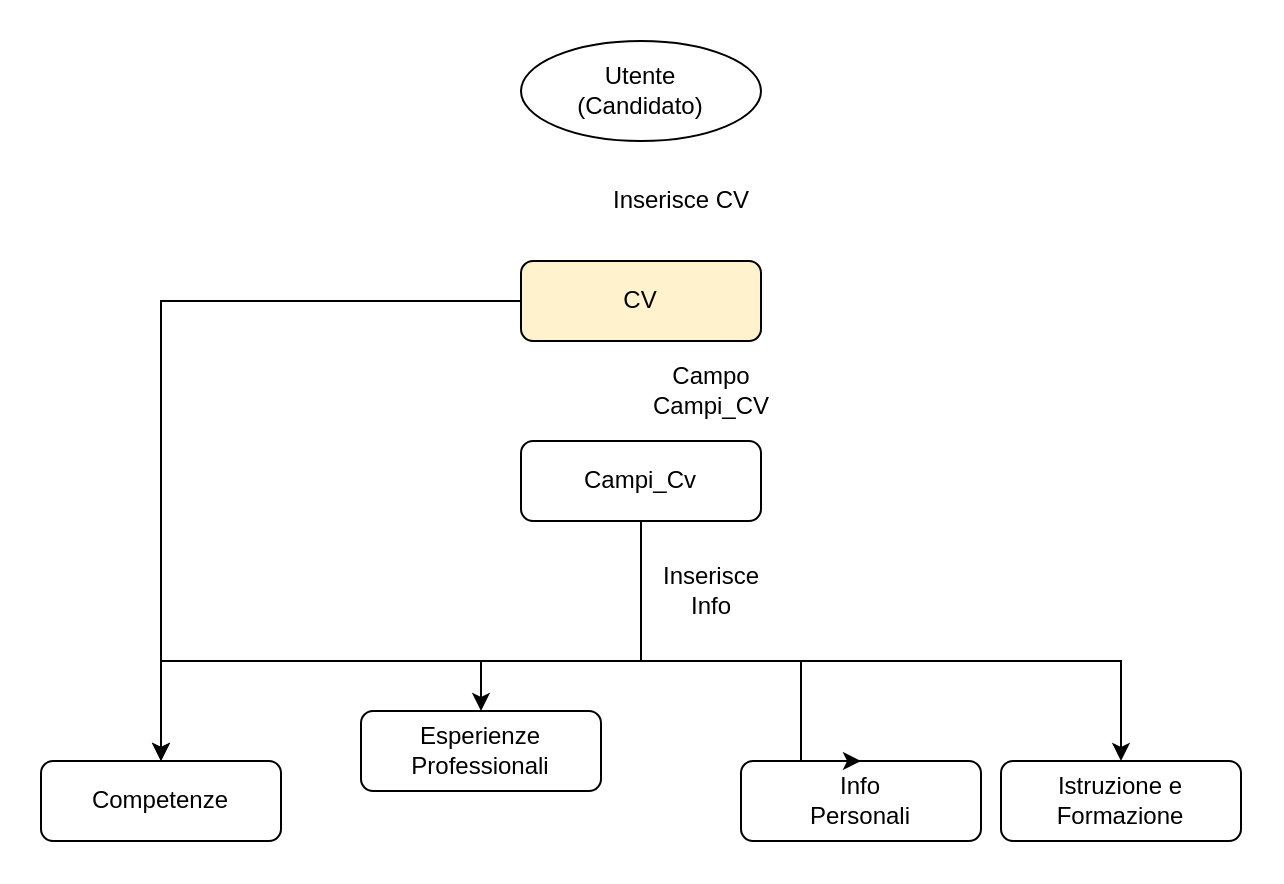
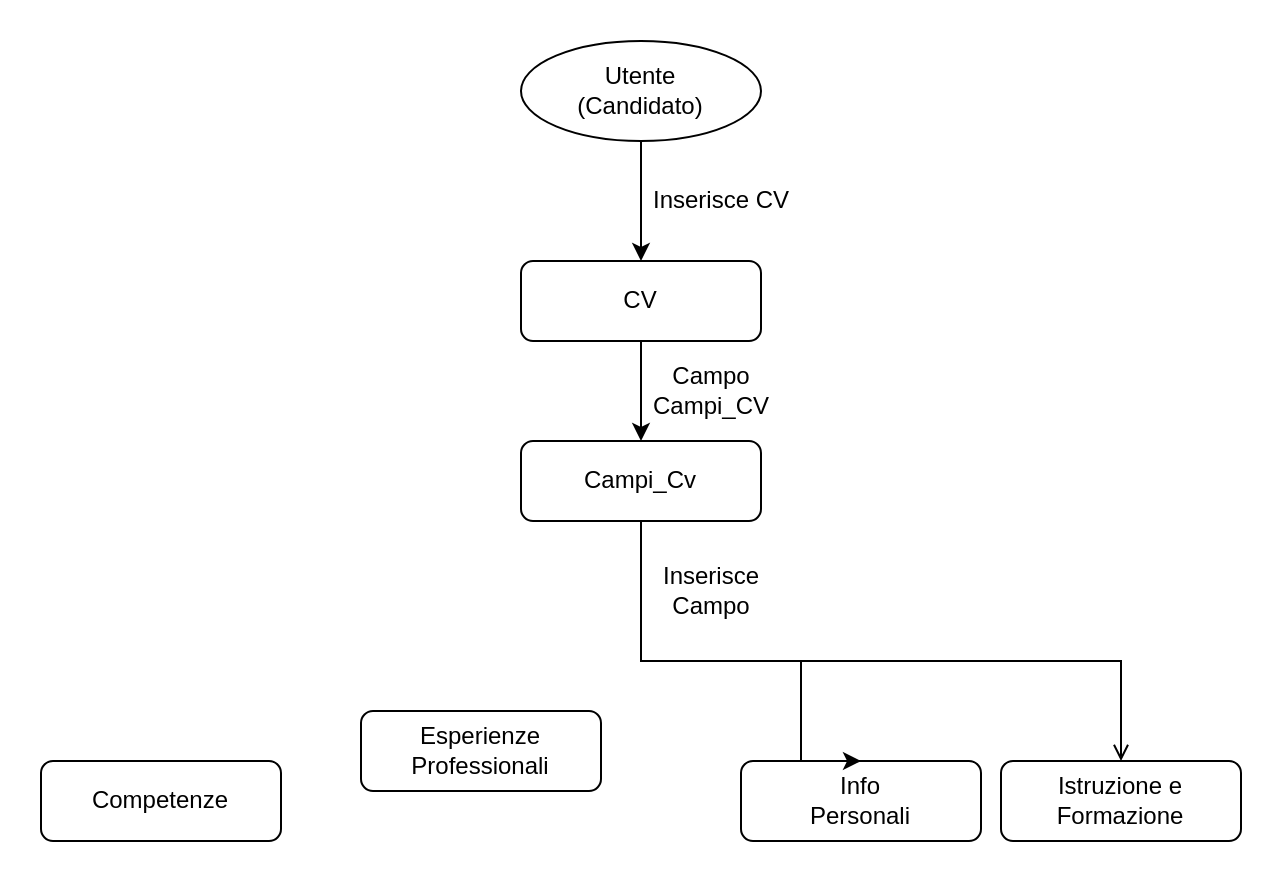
none -> (641, 194)
(681, 201) -> (721, 201)
(163, 301) -> (641, 384)
(641, 301) -> (641, 301)
(712, 591) -> (712, 591)
(322, 661) -> none
(481, 681) -> none
(1121, 746) -> (1121, 748)
